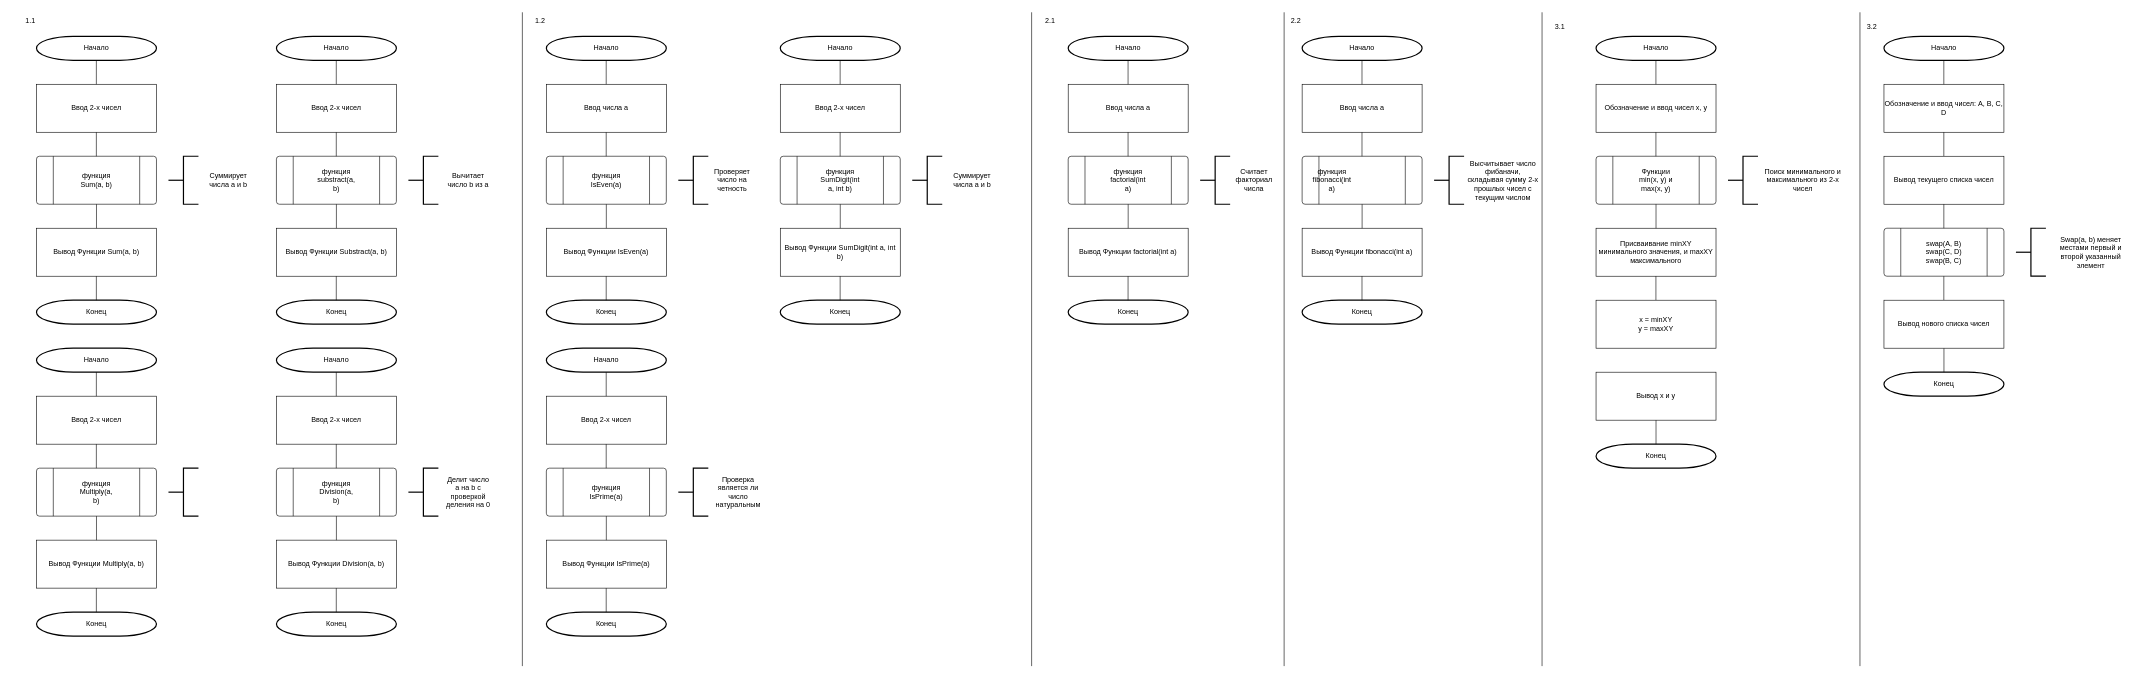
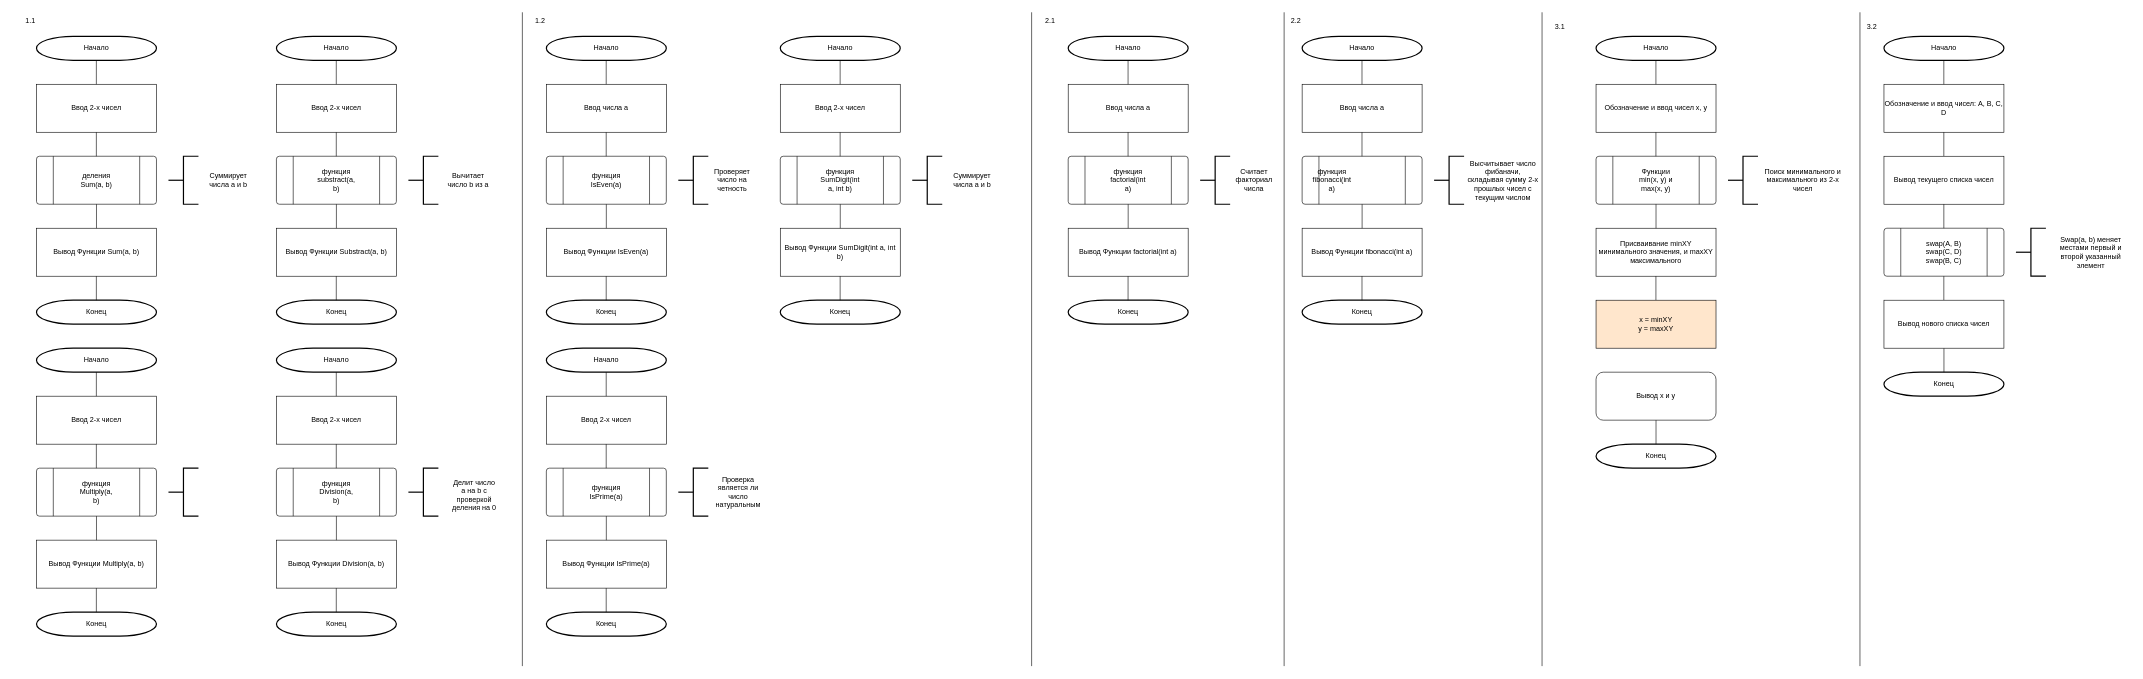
(96, 180) -> (96, 180)
(1656, 324) -> (1656, 324)
(1656, 396) -> (1656, 396)
(468, 492) -> (474, 495)
